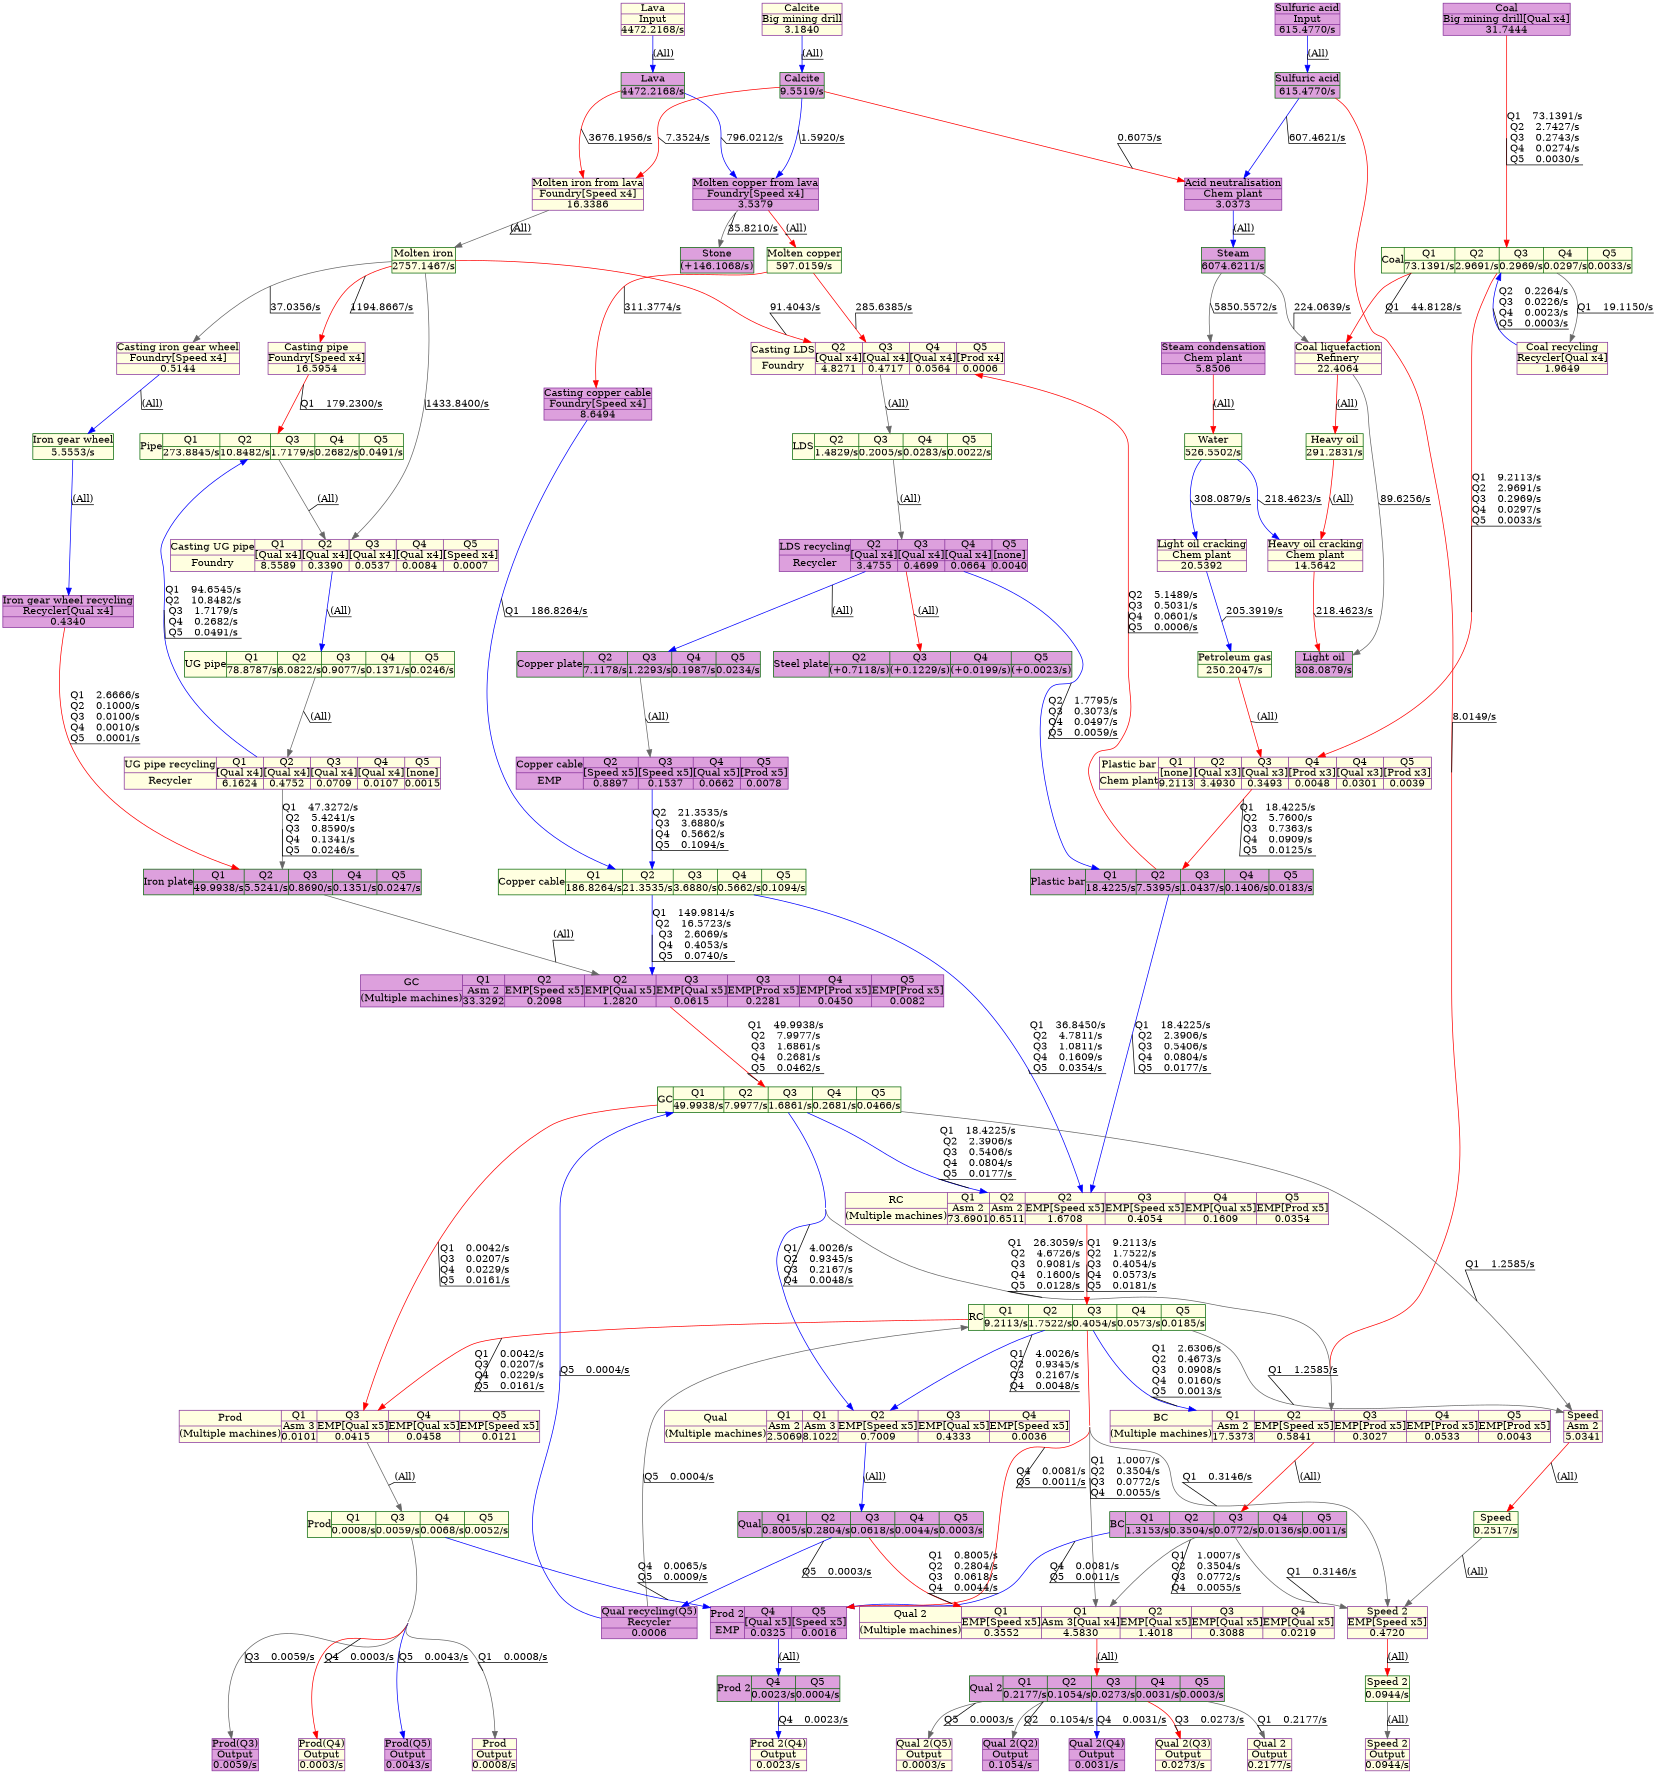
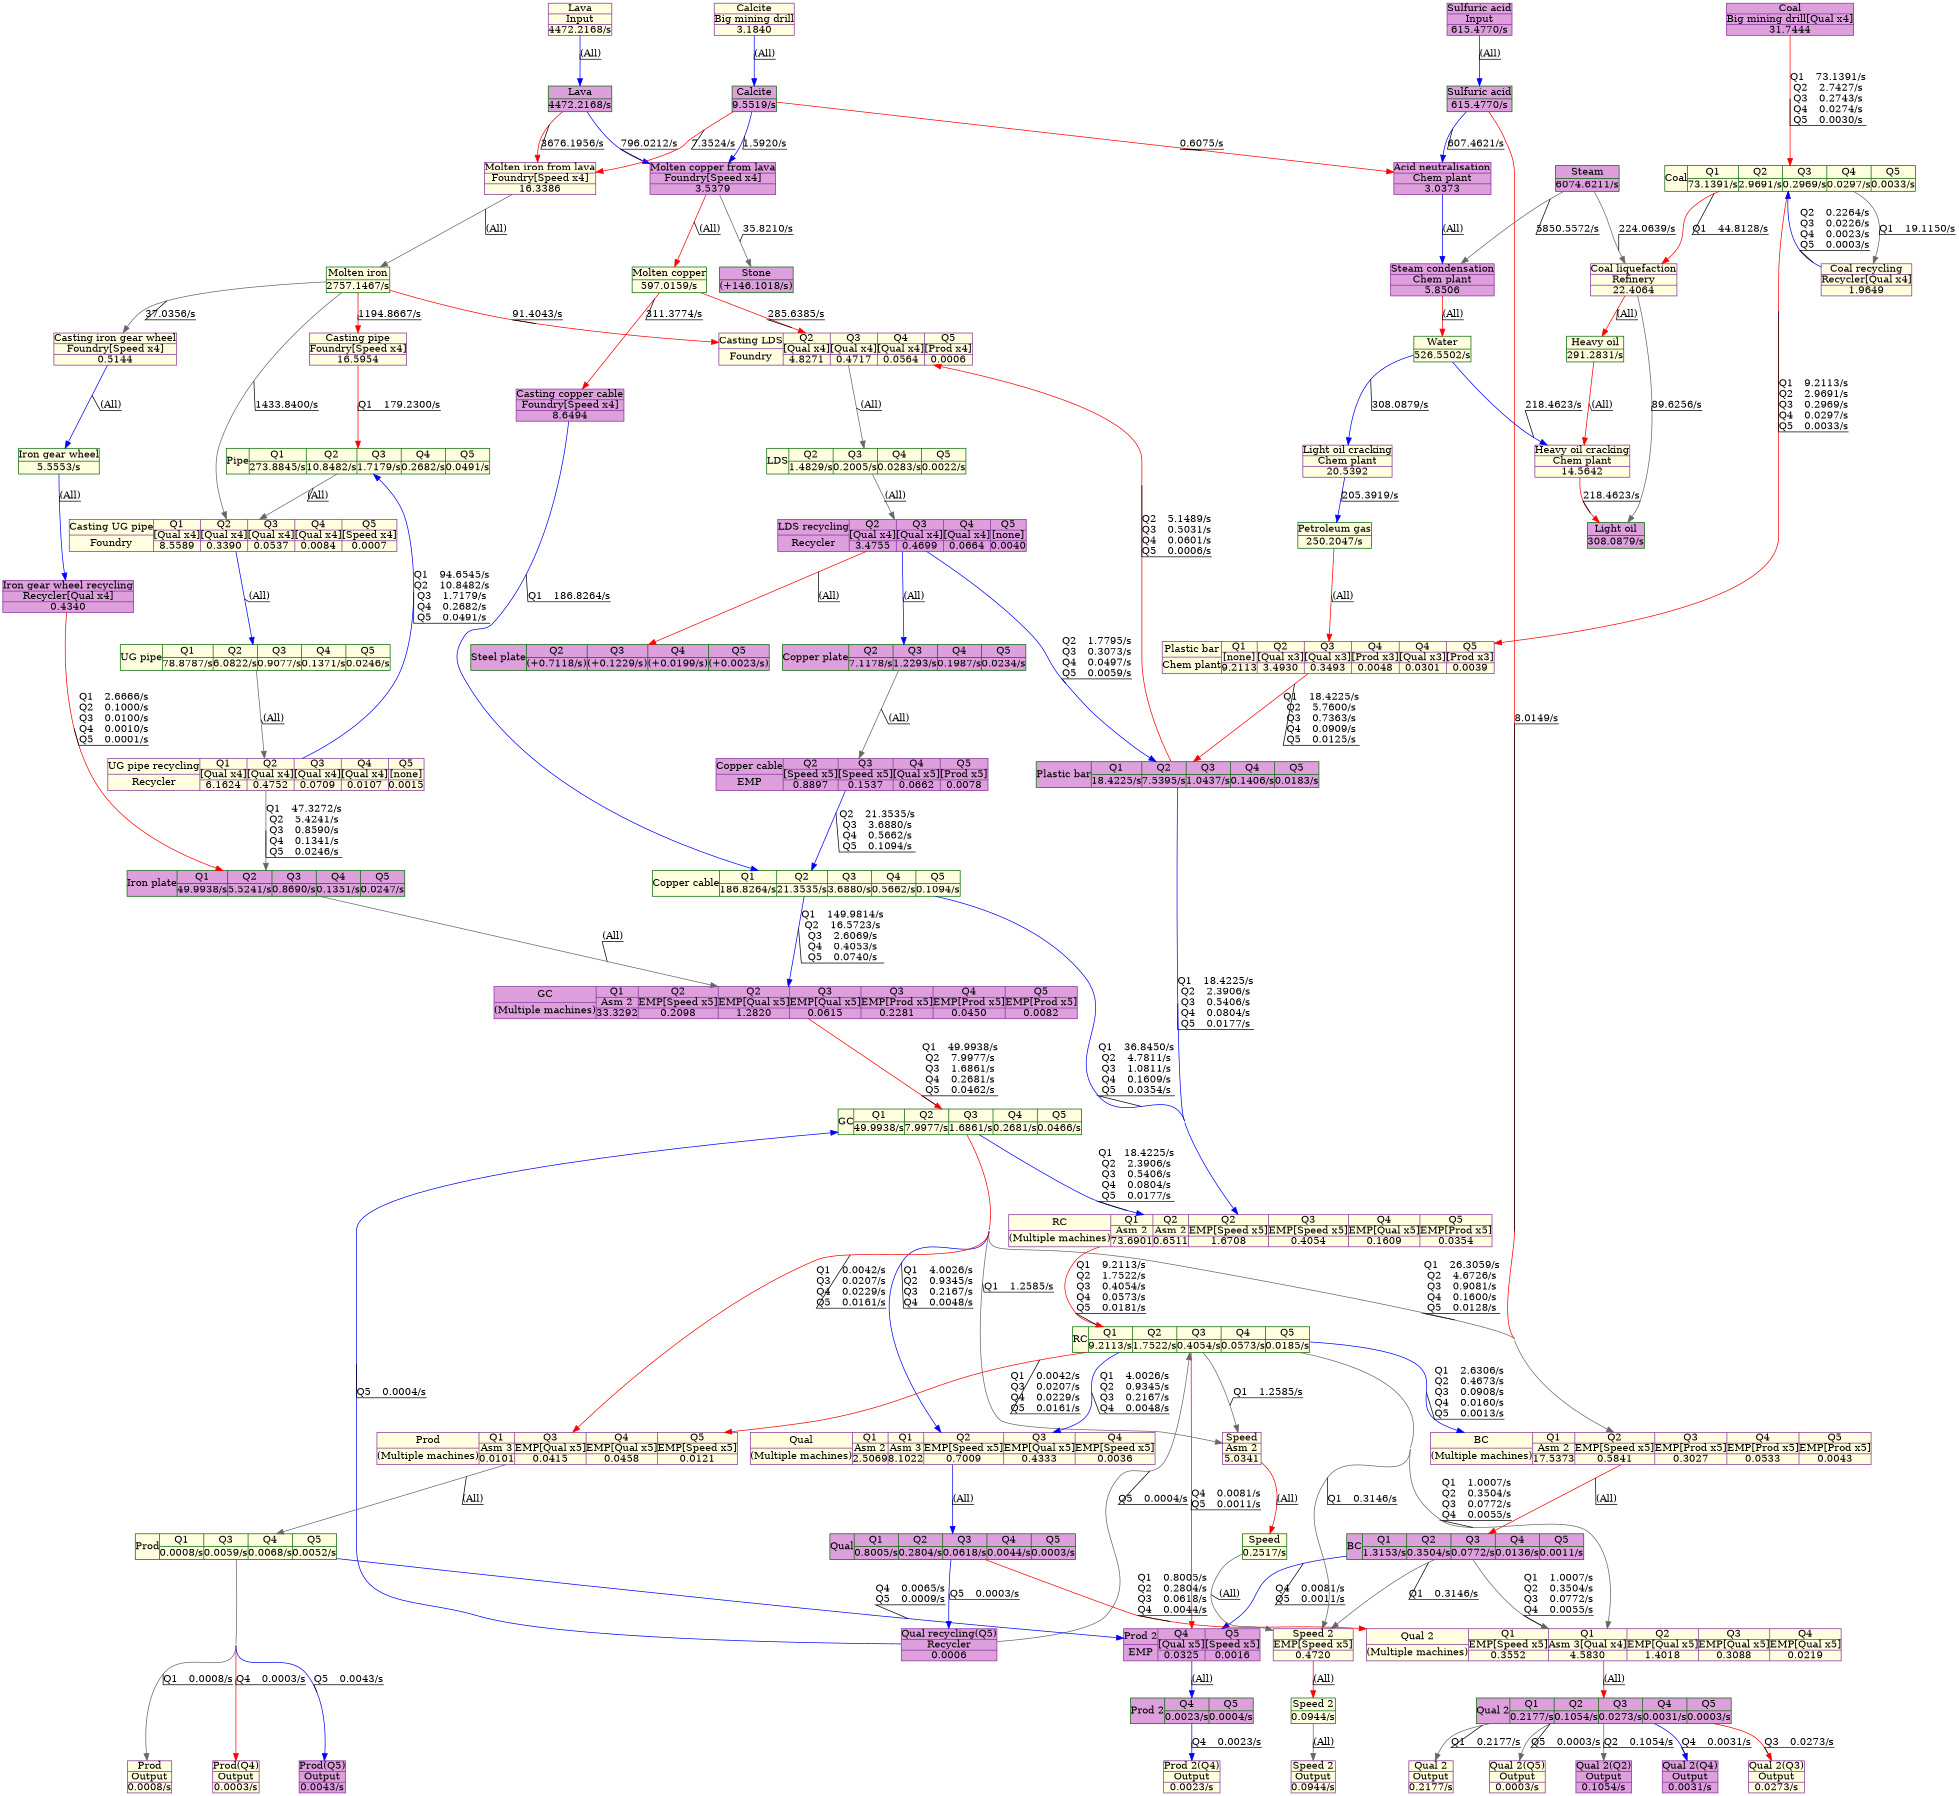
(1233, 225) -> (1442, 225)
(717, 266) -> (756, 286)
(235, 1755) -> none
